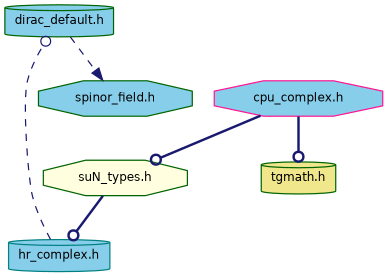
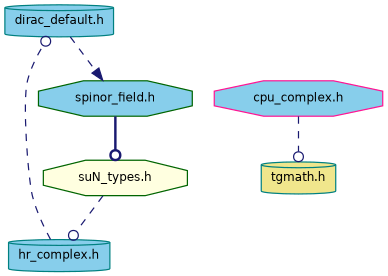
(59, 21) -> (59, 21)
(298, 134) -> (298, 134)
(211, 137) -> (115, 133)
(298, 178) -> (298, 178)
(90, 214) -> (90, 214)
